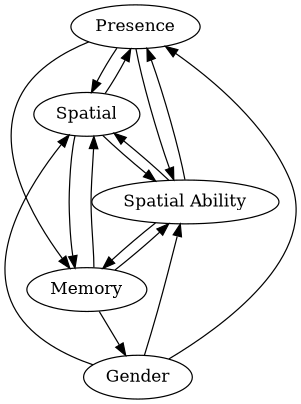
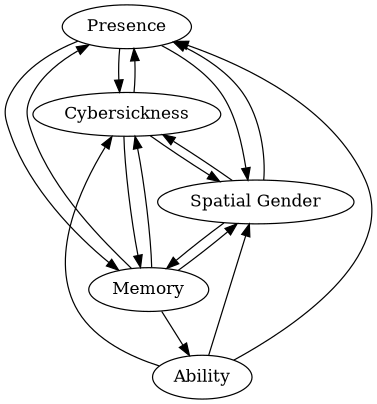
(87, 114) -> (127, 114)
none -> (45, 163)
(185, 202) -> (256, 202)
(138, 377) -> (202, 377)
